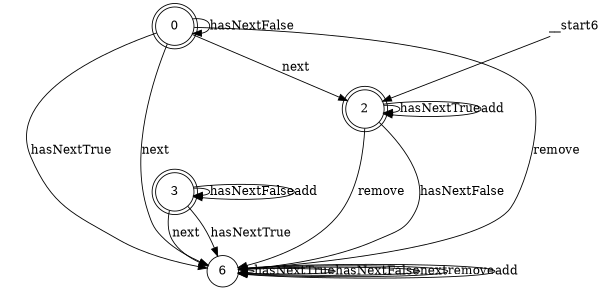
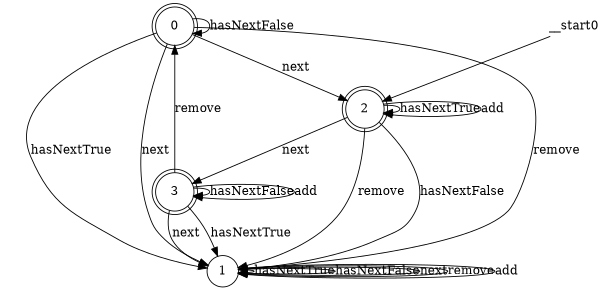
(574, 26) -> (574, 26)
none -> (175, 113)
none -> (274, 149)
(223, 271) -> (223, 271)
